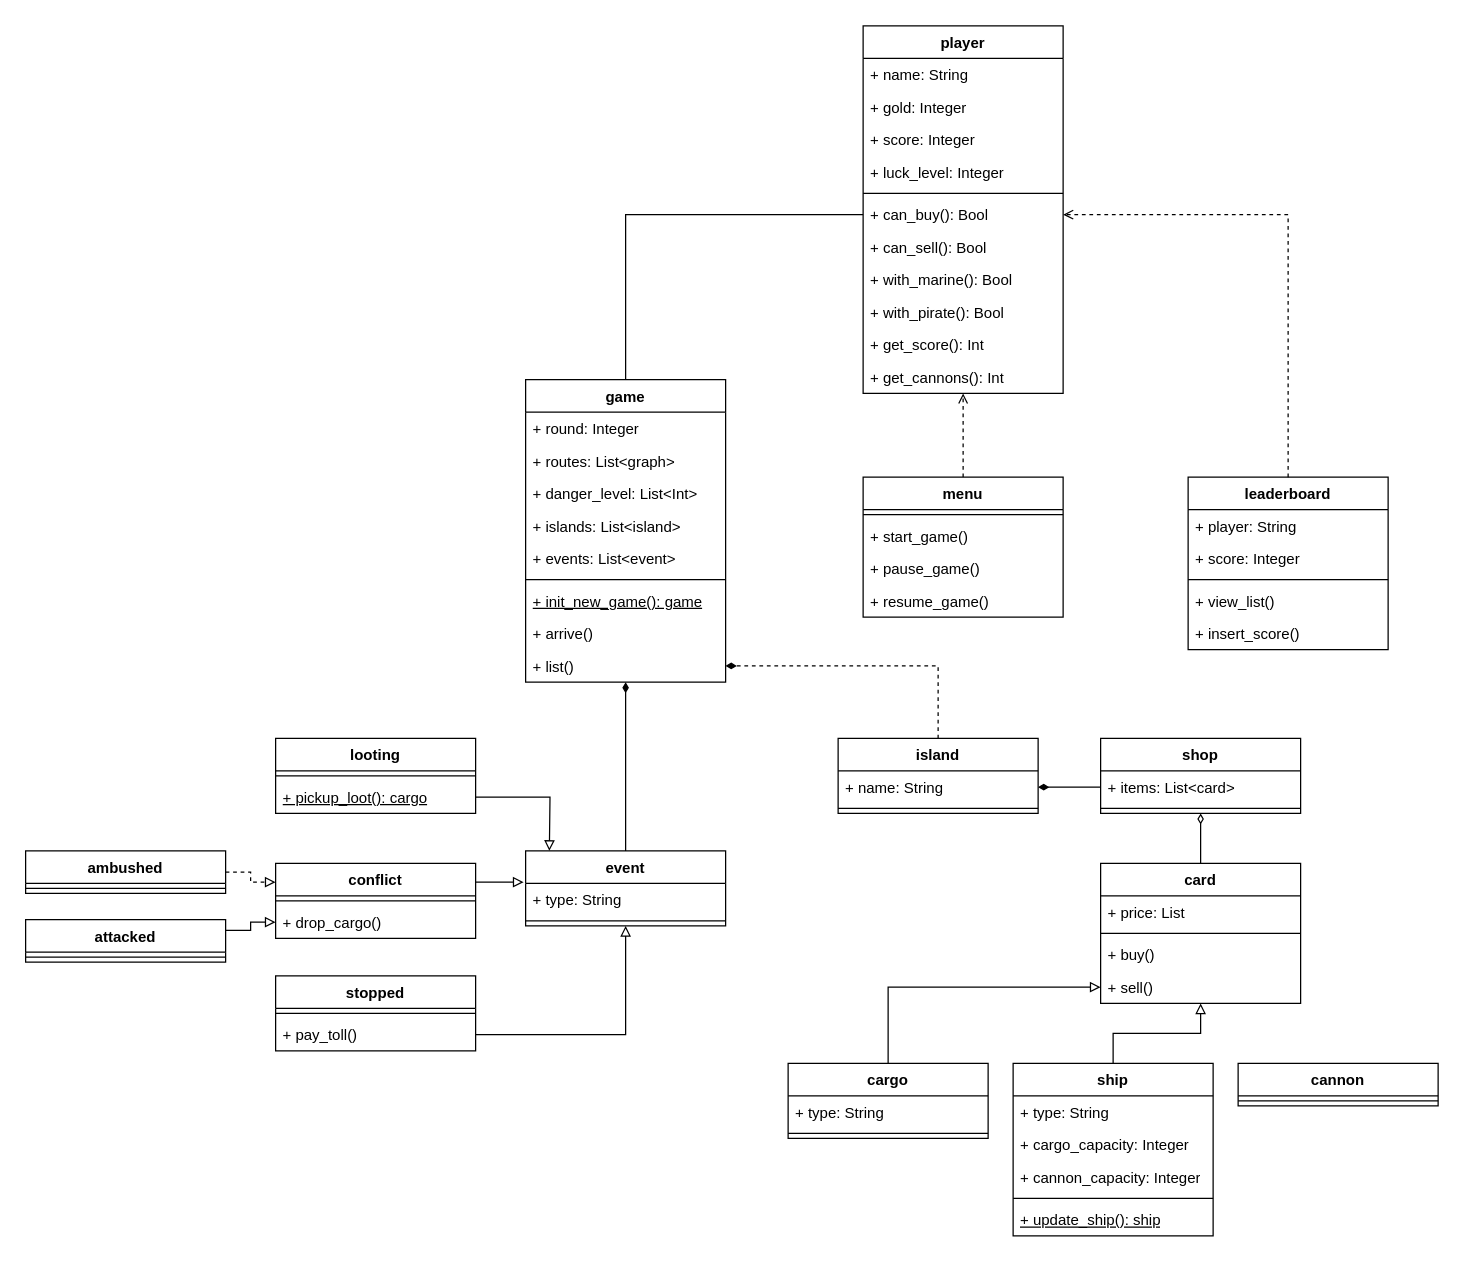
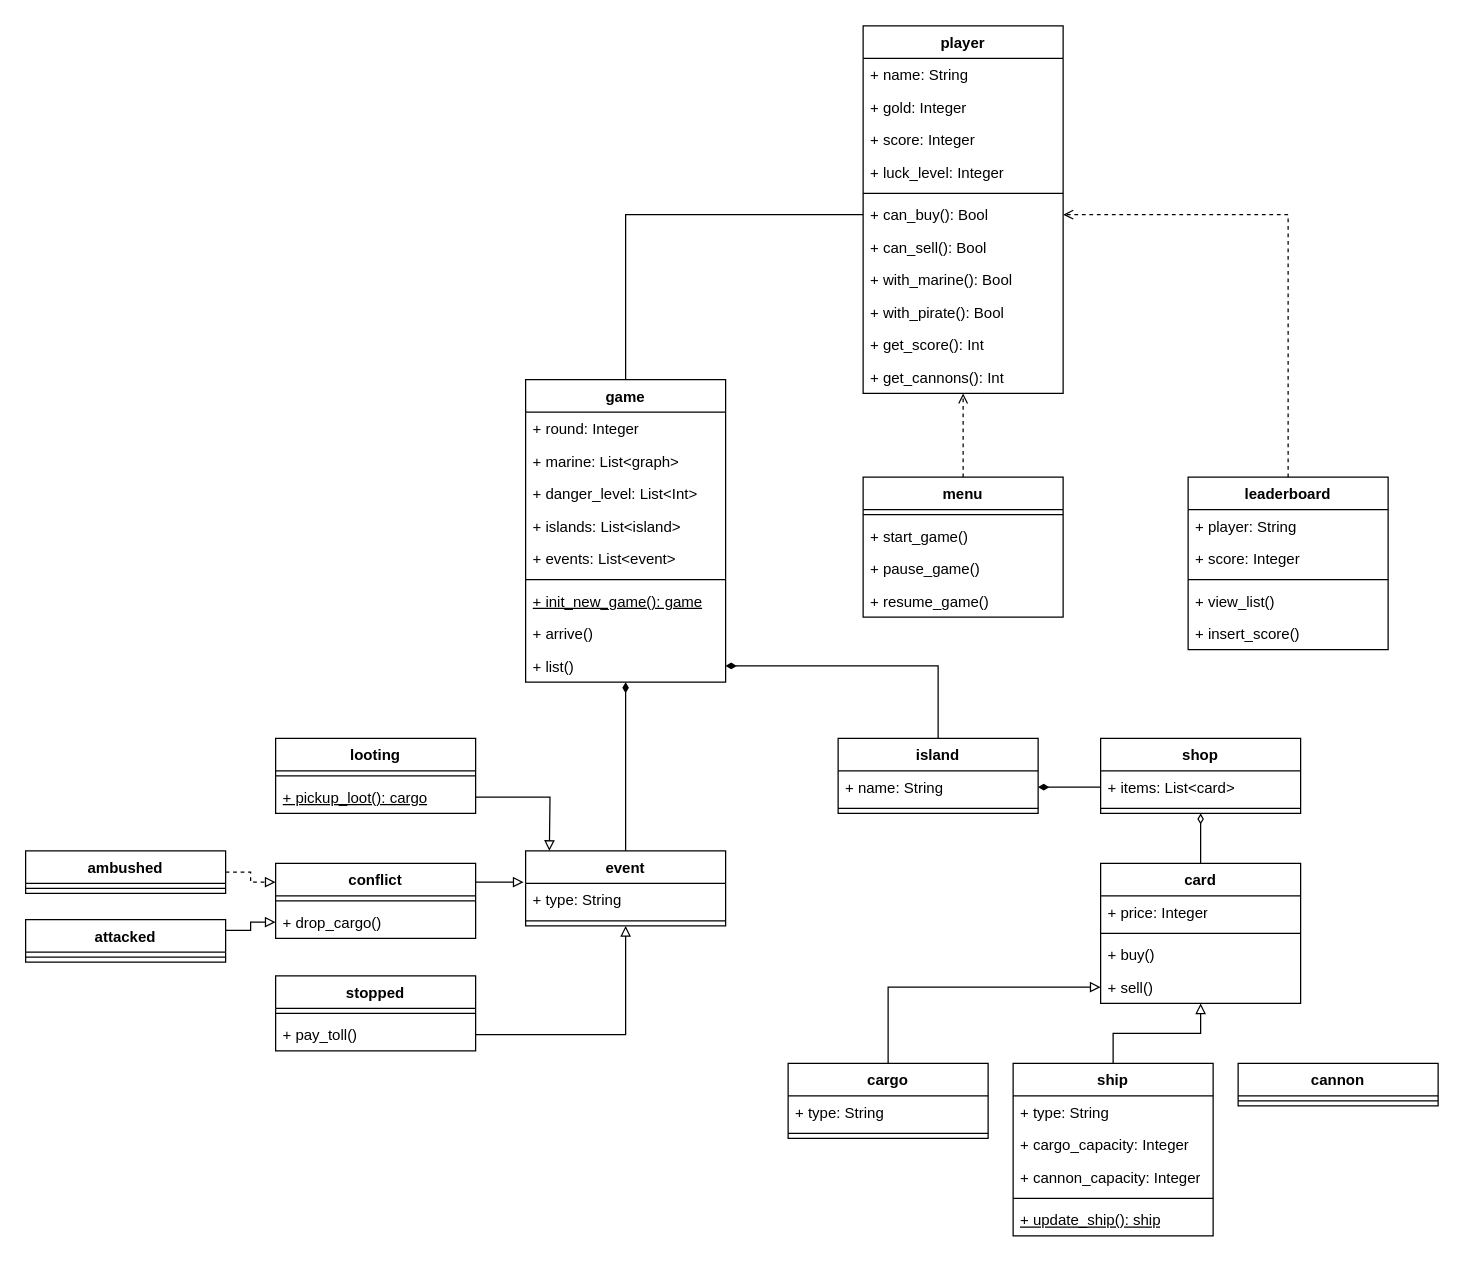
(614, 462) -> (612, 462)
(872, 666) -> (872, 666)
(1153, 913) -> (1168, 913)
